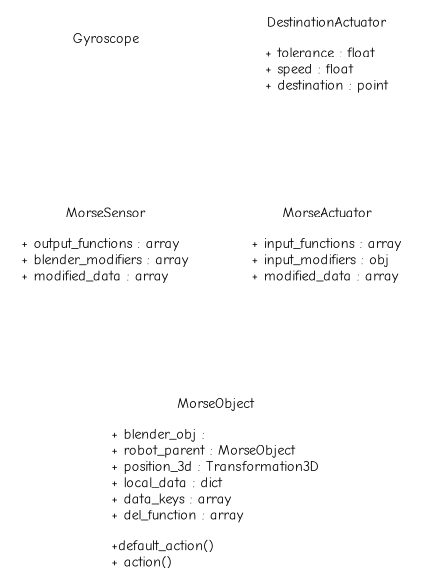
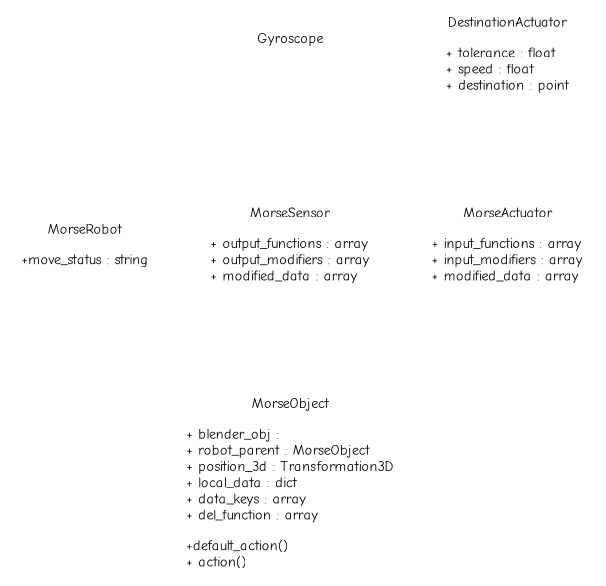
(106, 260) -> (290, 260)
(321, 260) -> (508, 260)
none -> (85, 261)
